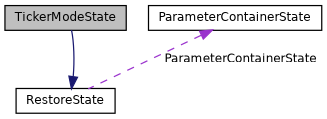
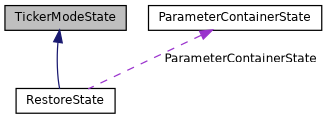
(74, 53) -> (57, 66)
